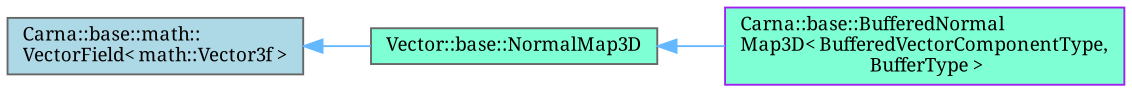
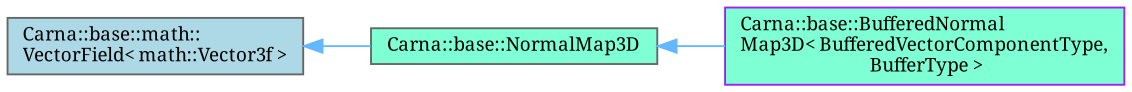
(514, 46) -> (514, 46)
